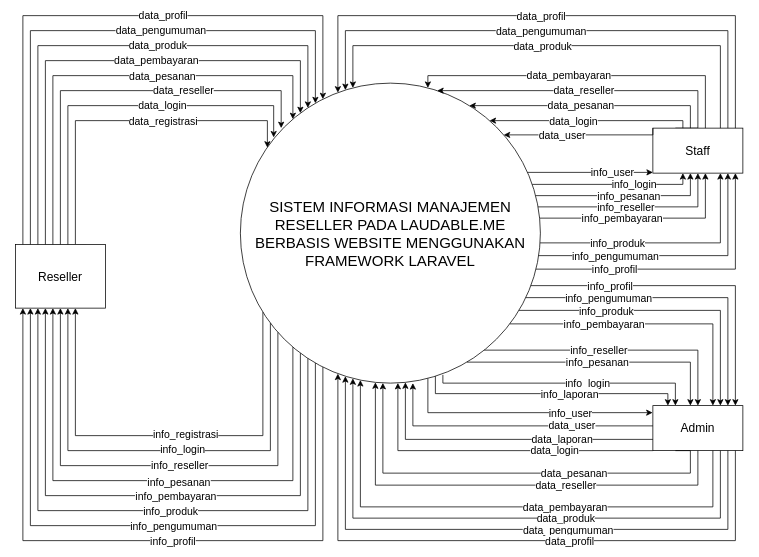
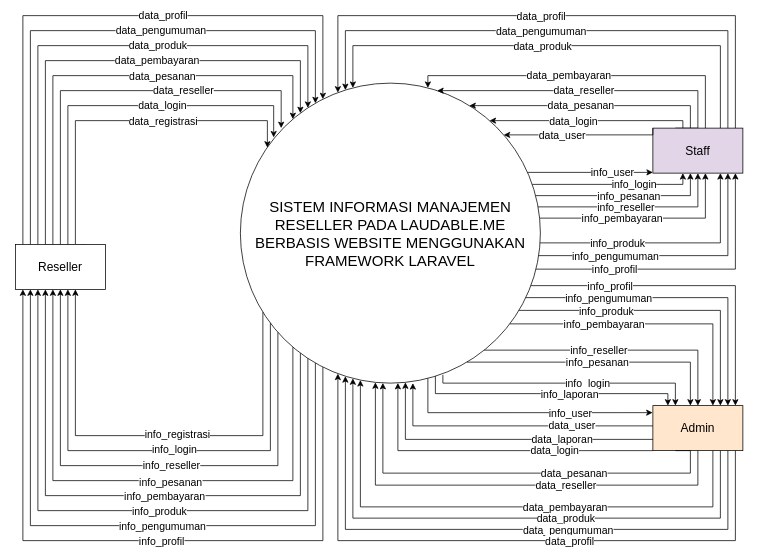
(698, 150) -> (698, 150)
(60, 276) -> (60, 267)
(698, 428) -> (698, 428)
